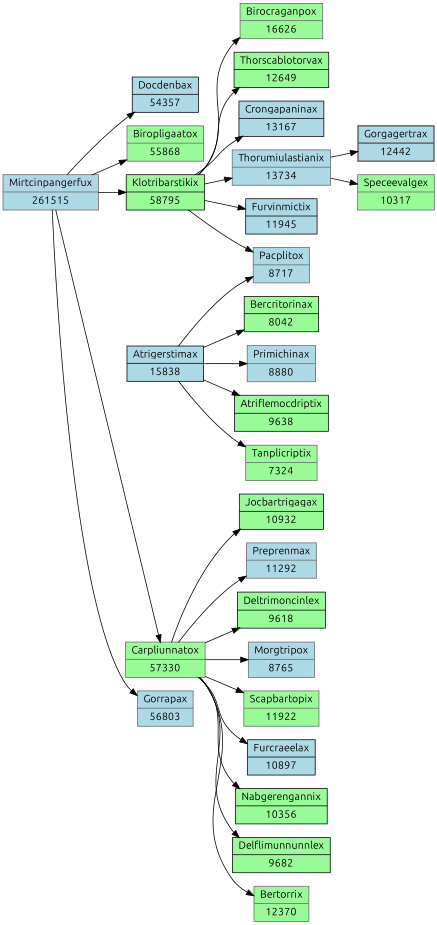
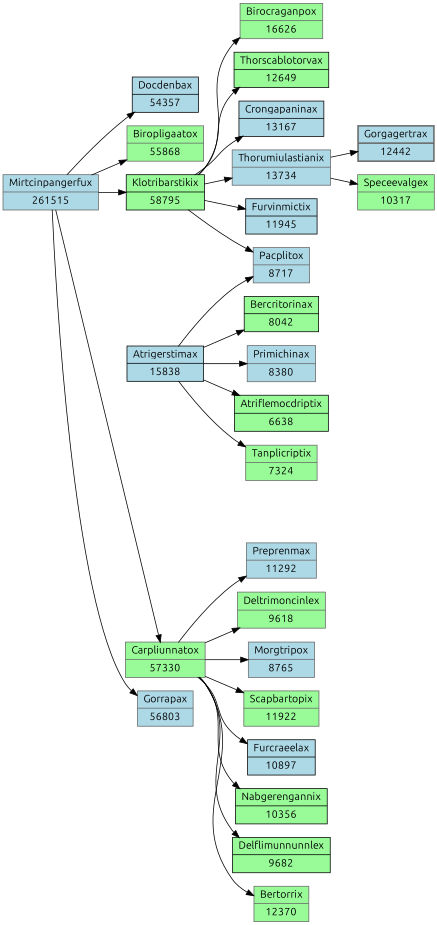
(281, 372) -> (281, 372)
(281, 422) -> (281, 422)
(281, 512) -> none
(281, 610) -> (281, 610)
